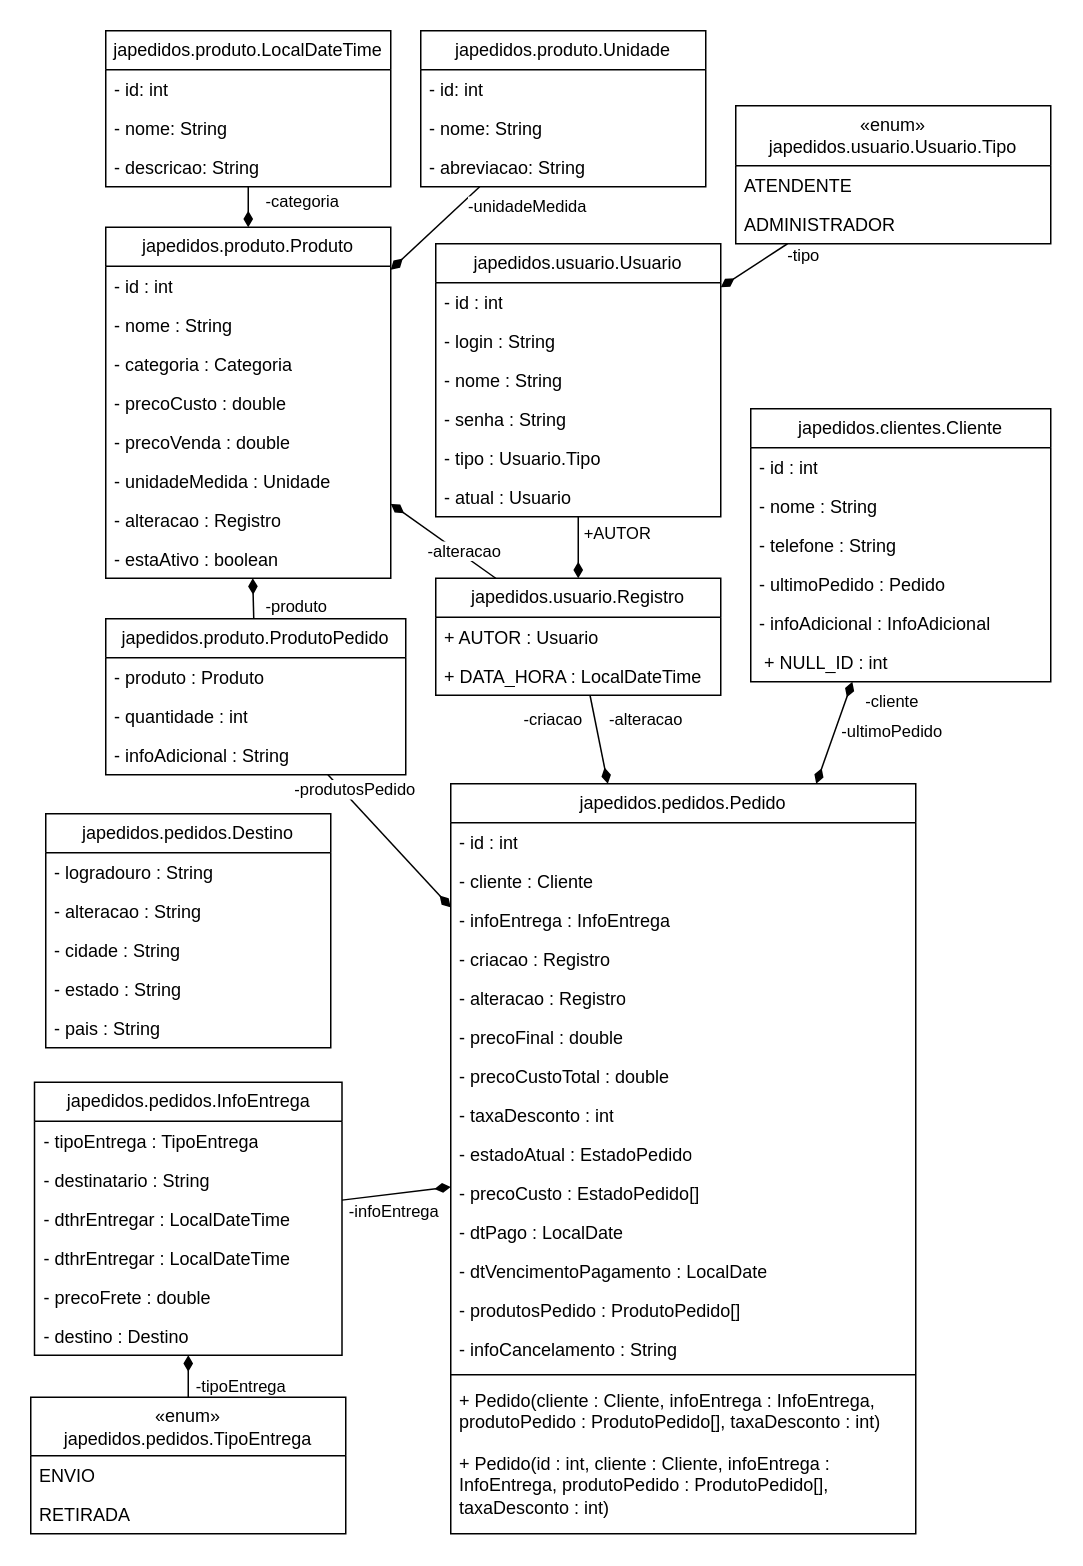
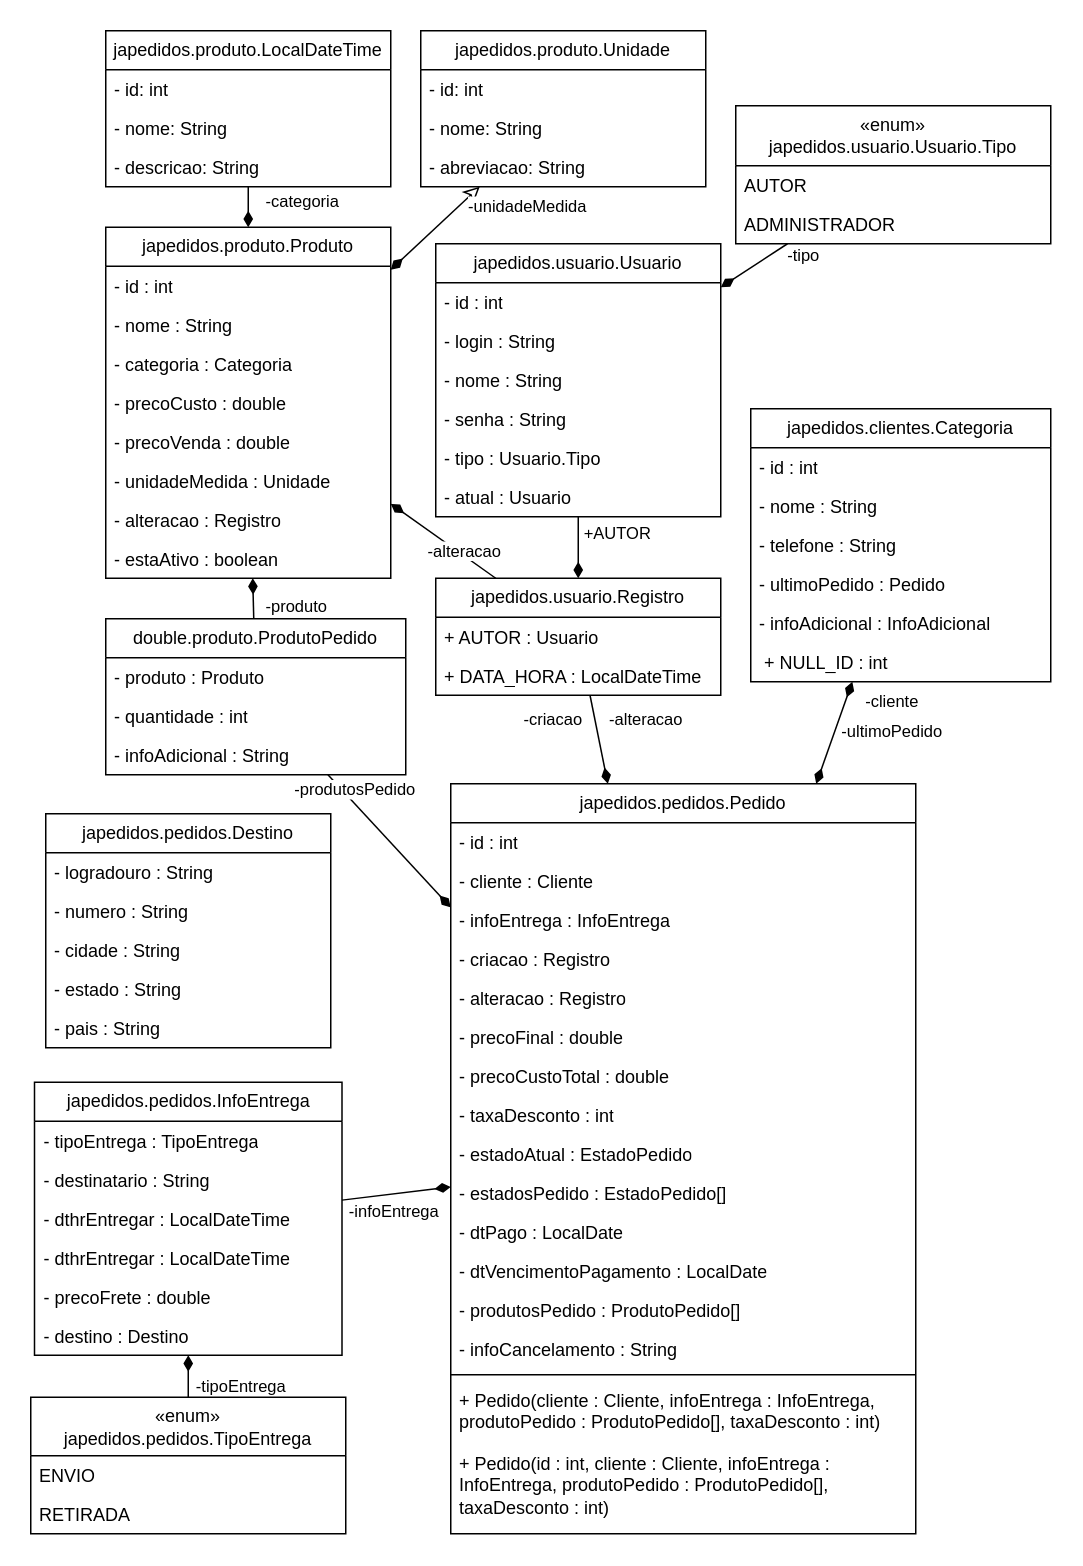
(790, 187) -> (770, 187)
(474, 192) -> (470, 196)
(901, 428) -> (901, 428)
(256, 638) -> (256, 638)
(142, 913) -> (129, 913)
(594, 1195) -> (607, 1195)
